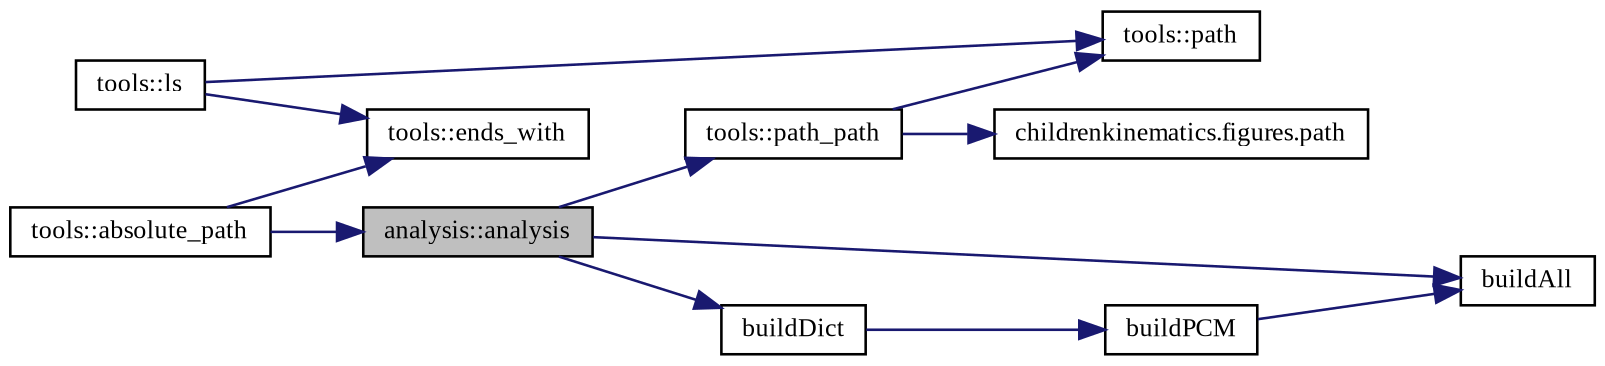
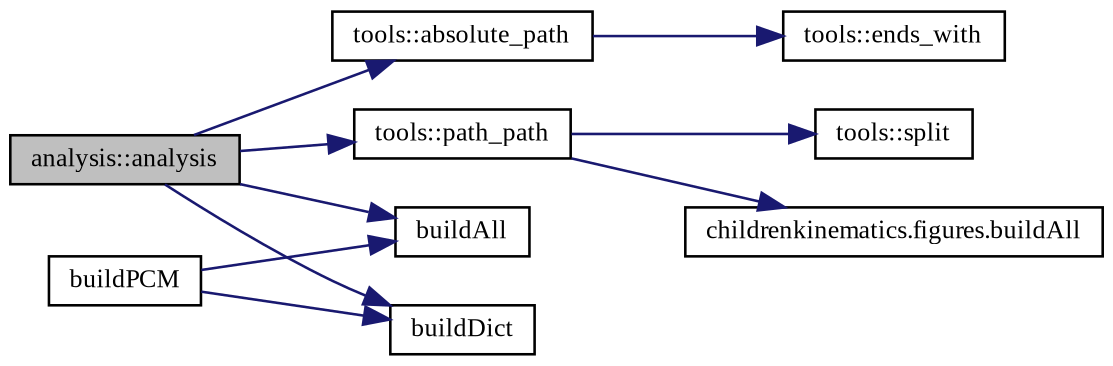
(1181, 36) -> (894, 134)
(140, 85) -> none
(1181, 134) -> (894, 232)
(304, 232) -> (282, 102)
(972, 330) -> (283, 304)
